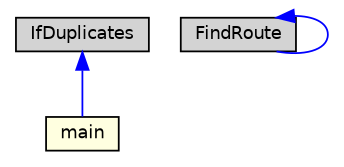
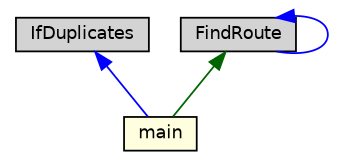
none -> (194, 91)
